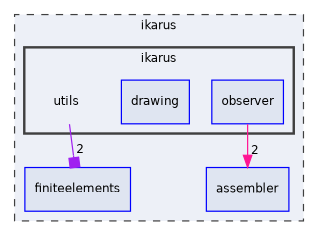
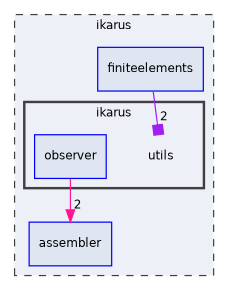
(155, 102) -> none
(72, 141) -> (156, 109)
